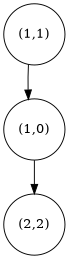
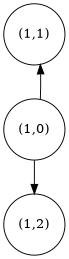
(28, 77) -> (41, 87)
(34, 225) -> (34, 225)
